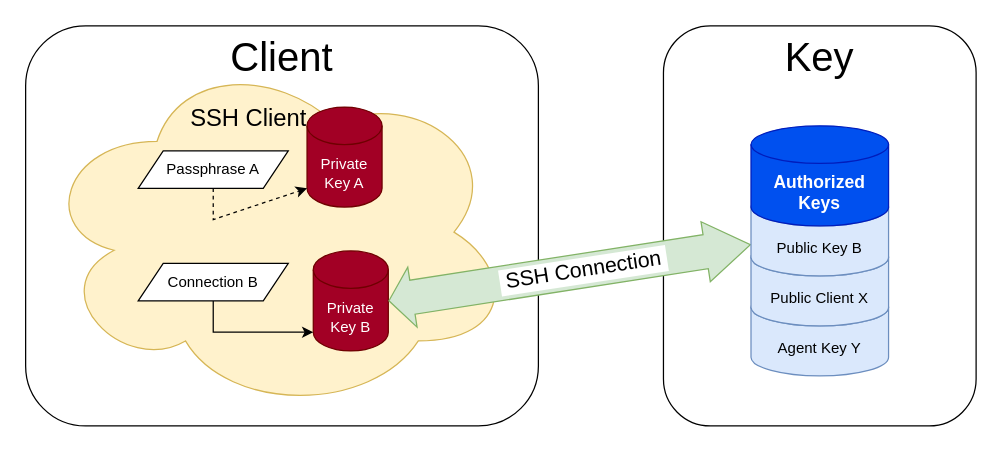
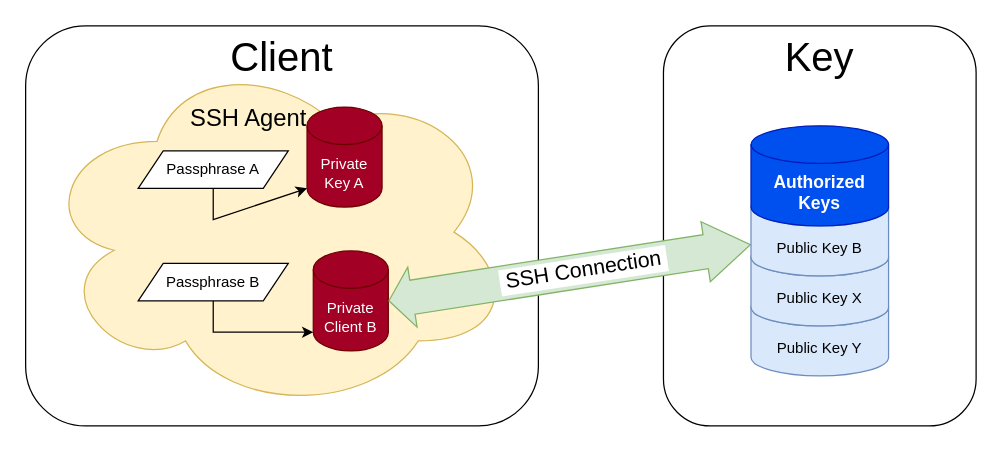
(249, 120) -> (249, 120)
(242, 210) -> (242, 210)
(213, 282) -> (213, 282)
(819, 298) -> (819, 298)
(351, 317) -> (351, 317)
(819, 348) -> (819, 348)
